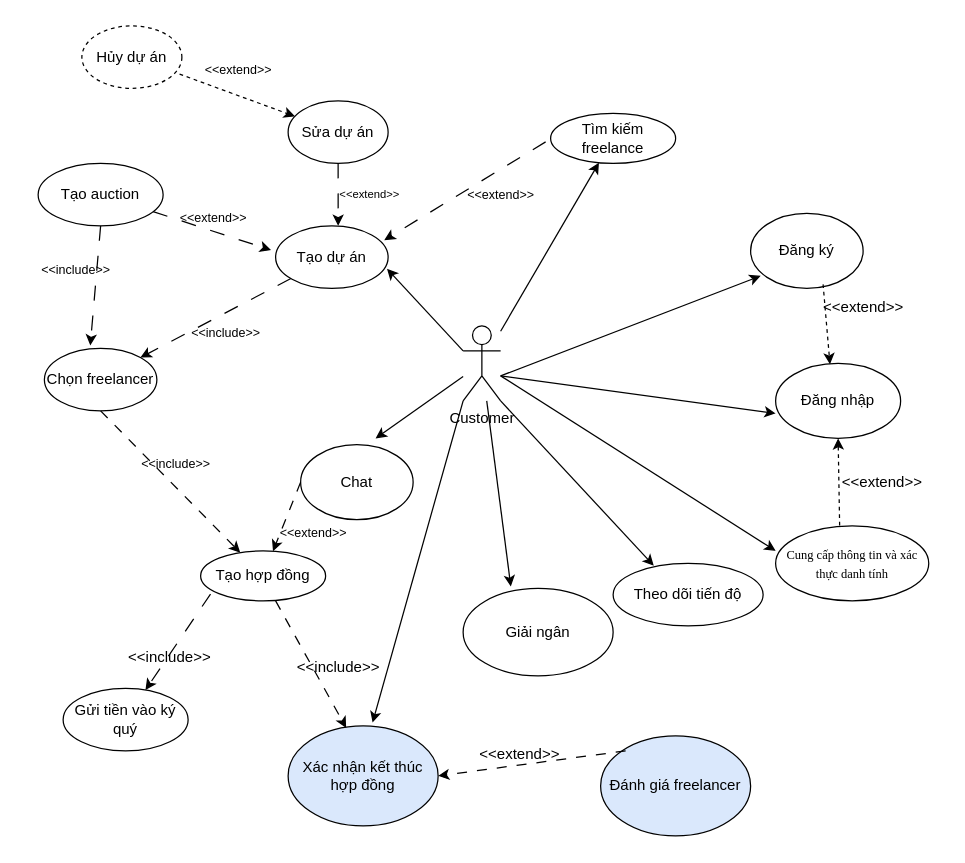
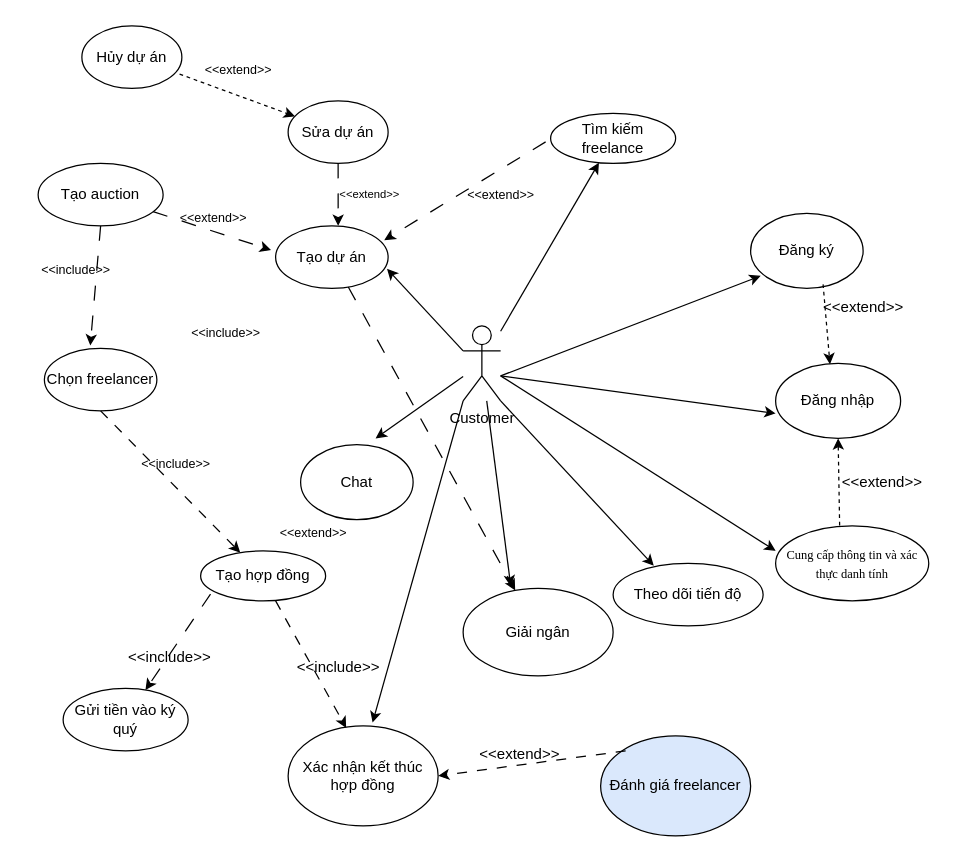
(132, 57) -> (132, 57)
(178, 337) -> (381, 346)
(291, 505) -> none
(363, 776) -> (363, 776)
